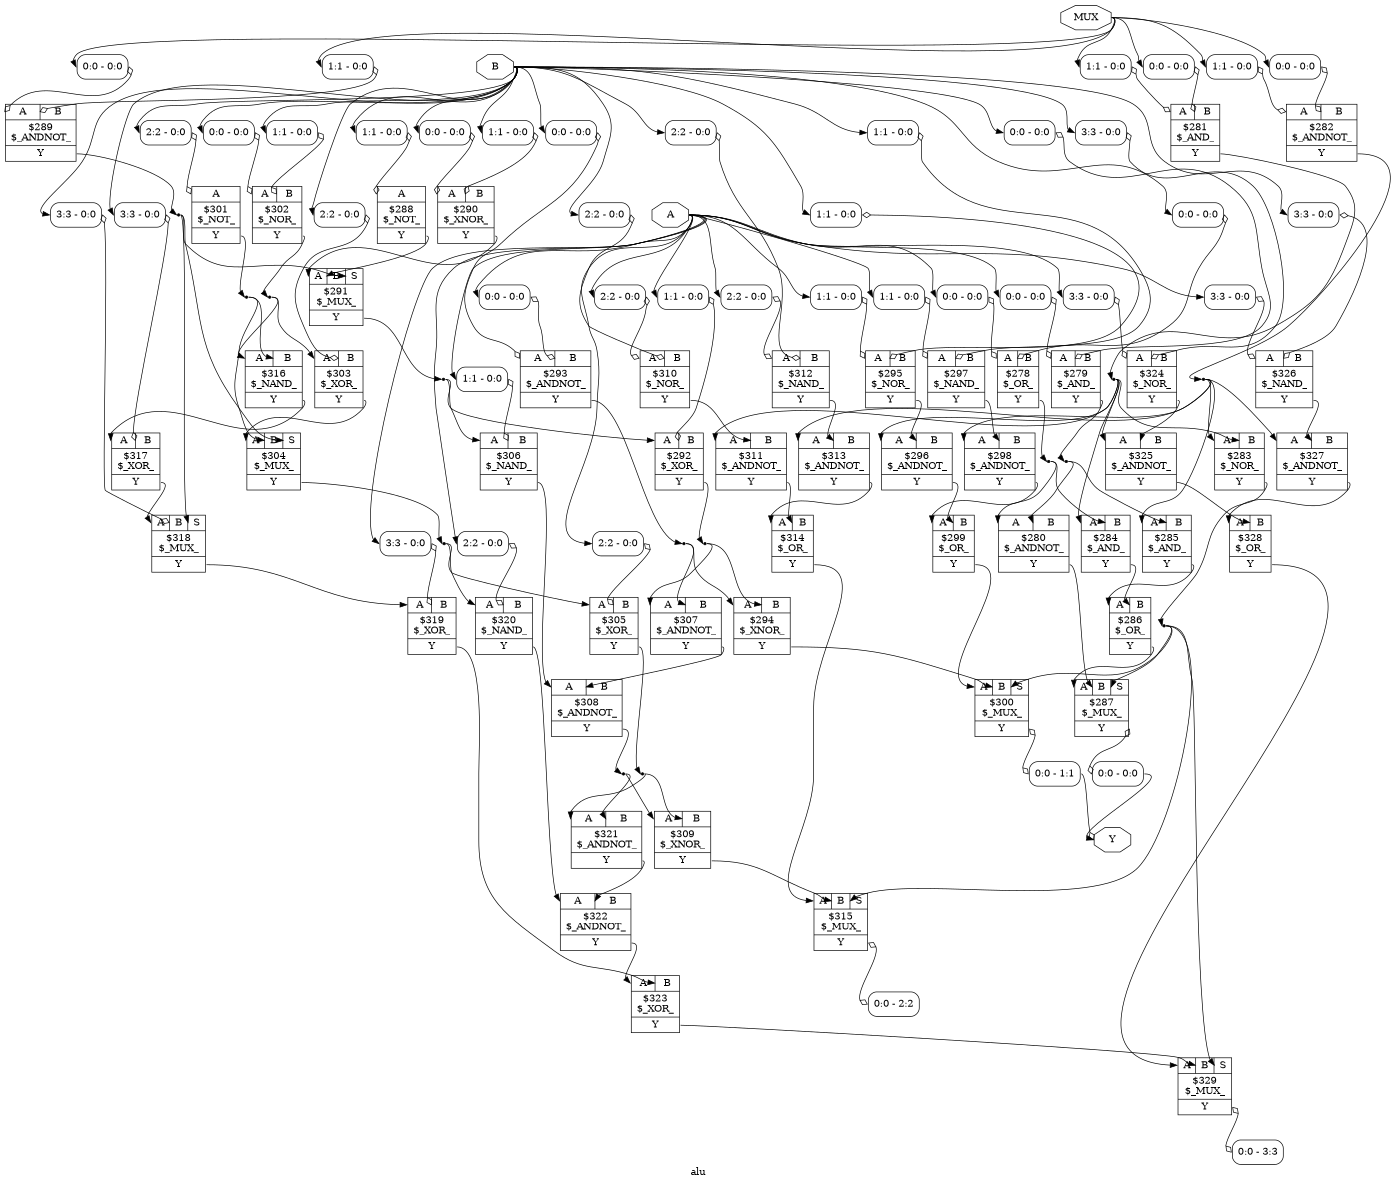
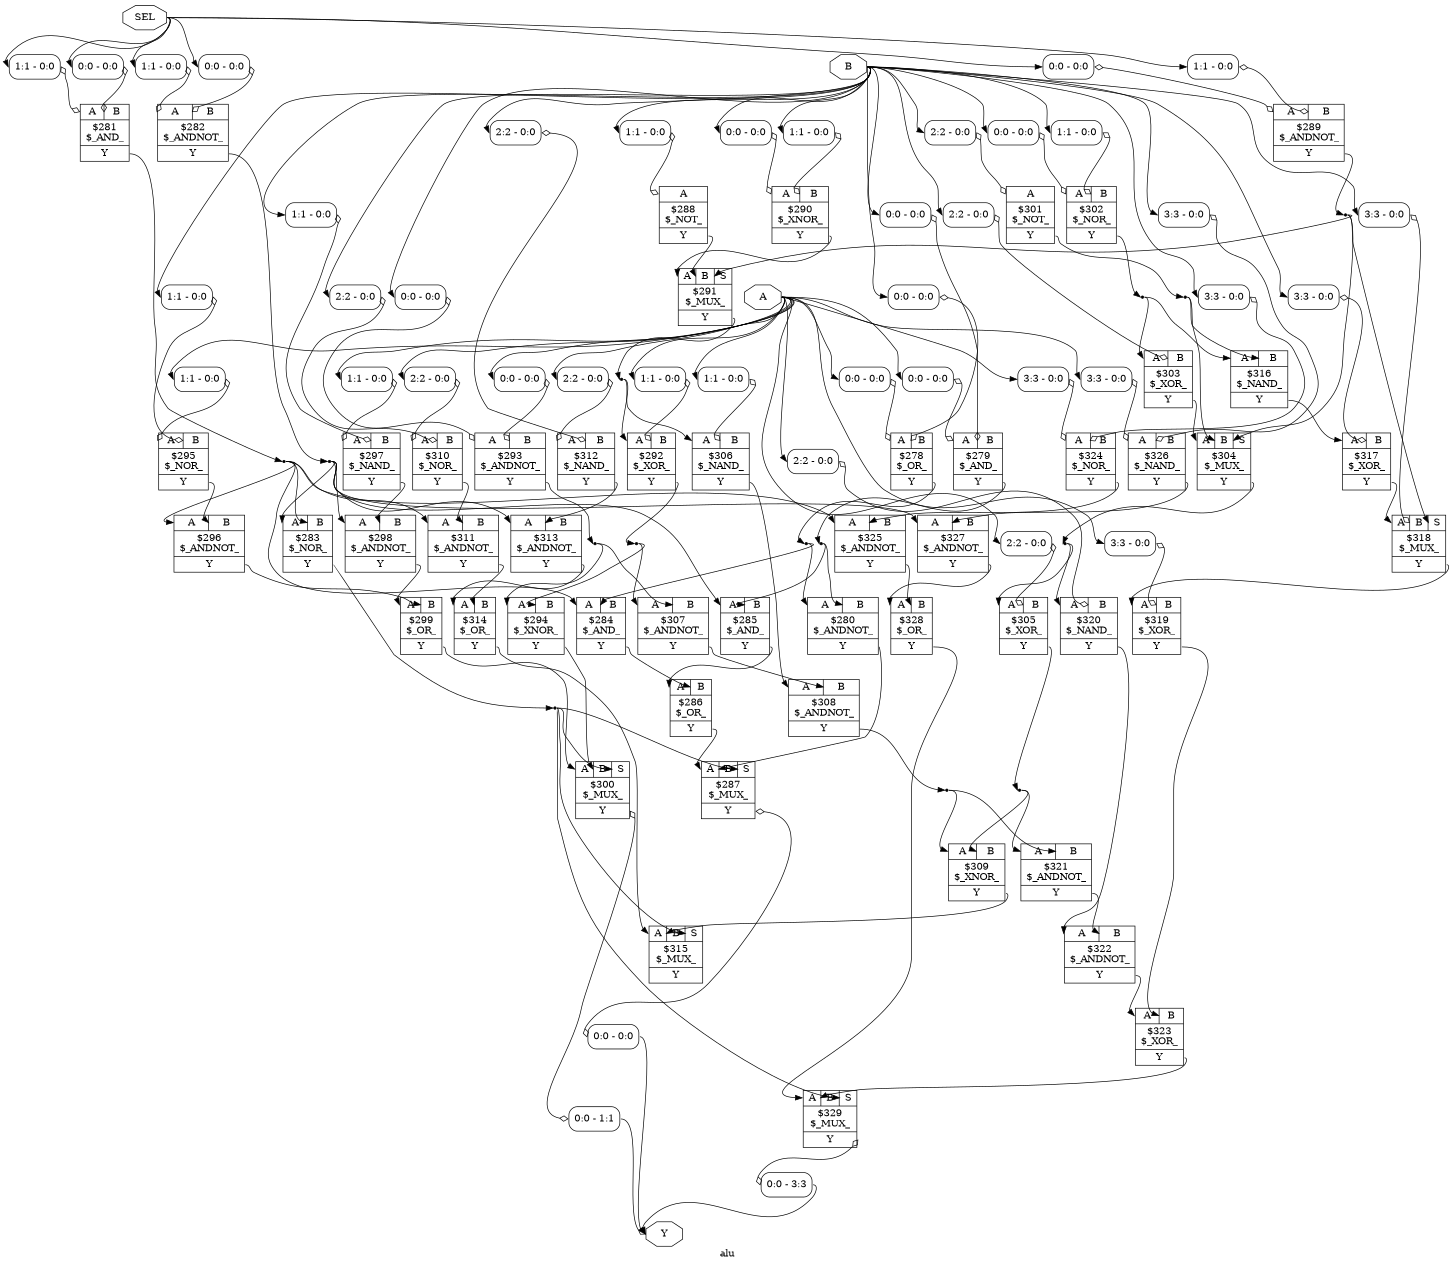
(1086, 18) -> (145, 18)
(894, 1004) -> none
none -> (733, 1211)
